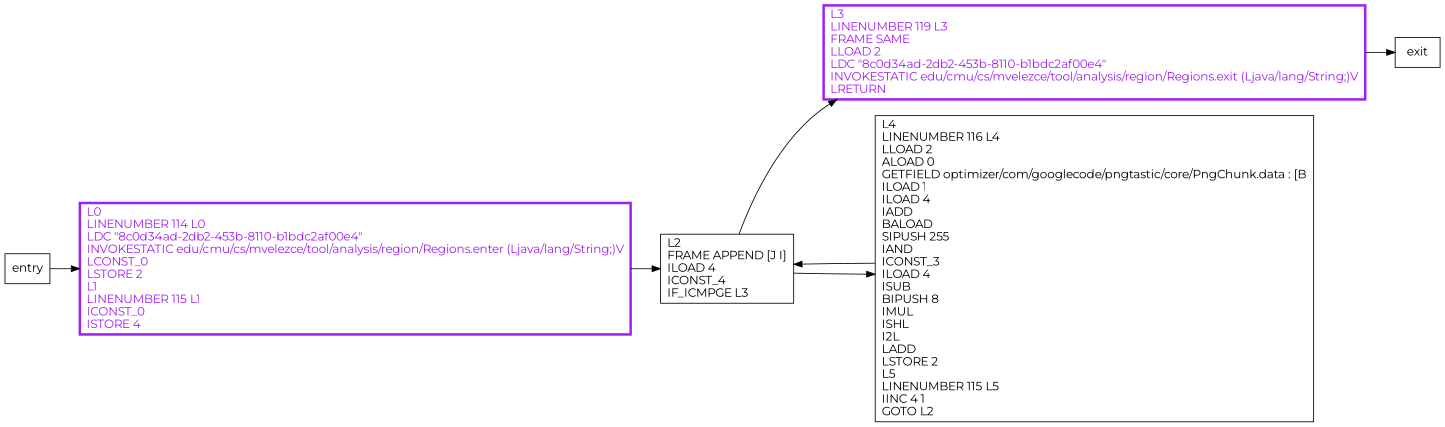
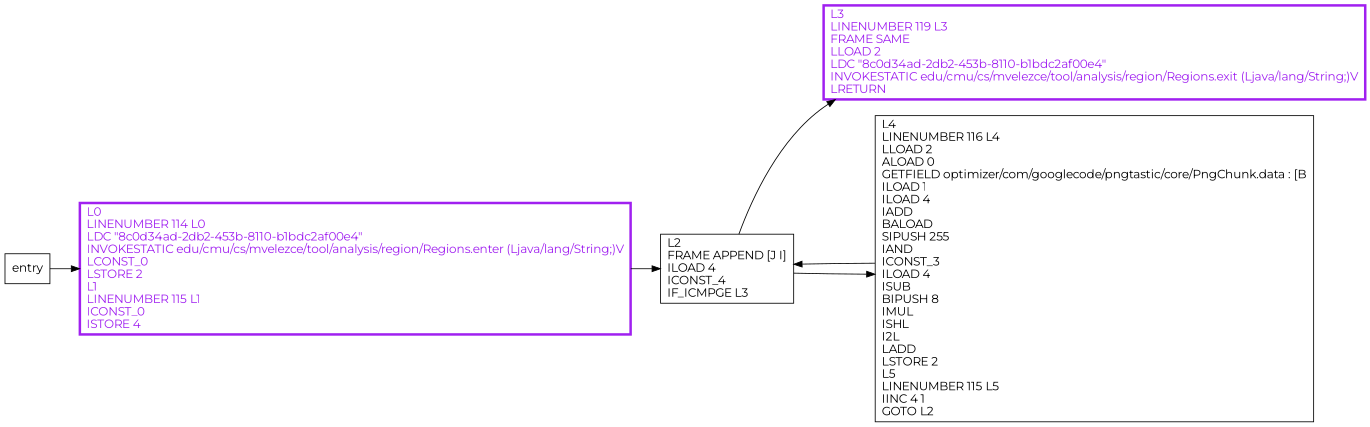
(1418, 52) -> none
